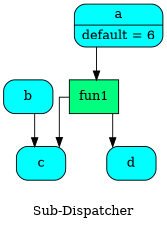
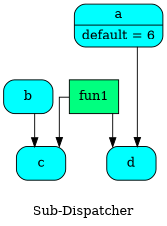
(96, 59) -> (137, 92)
